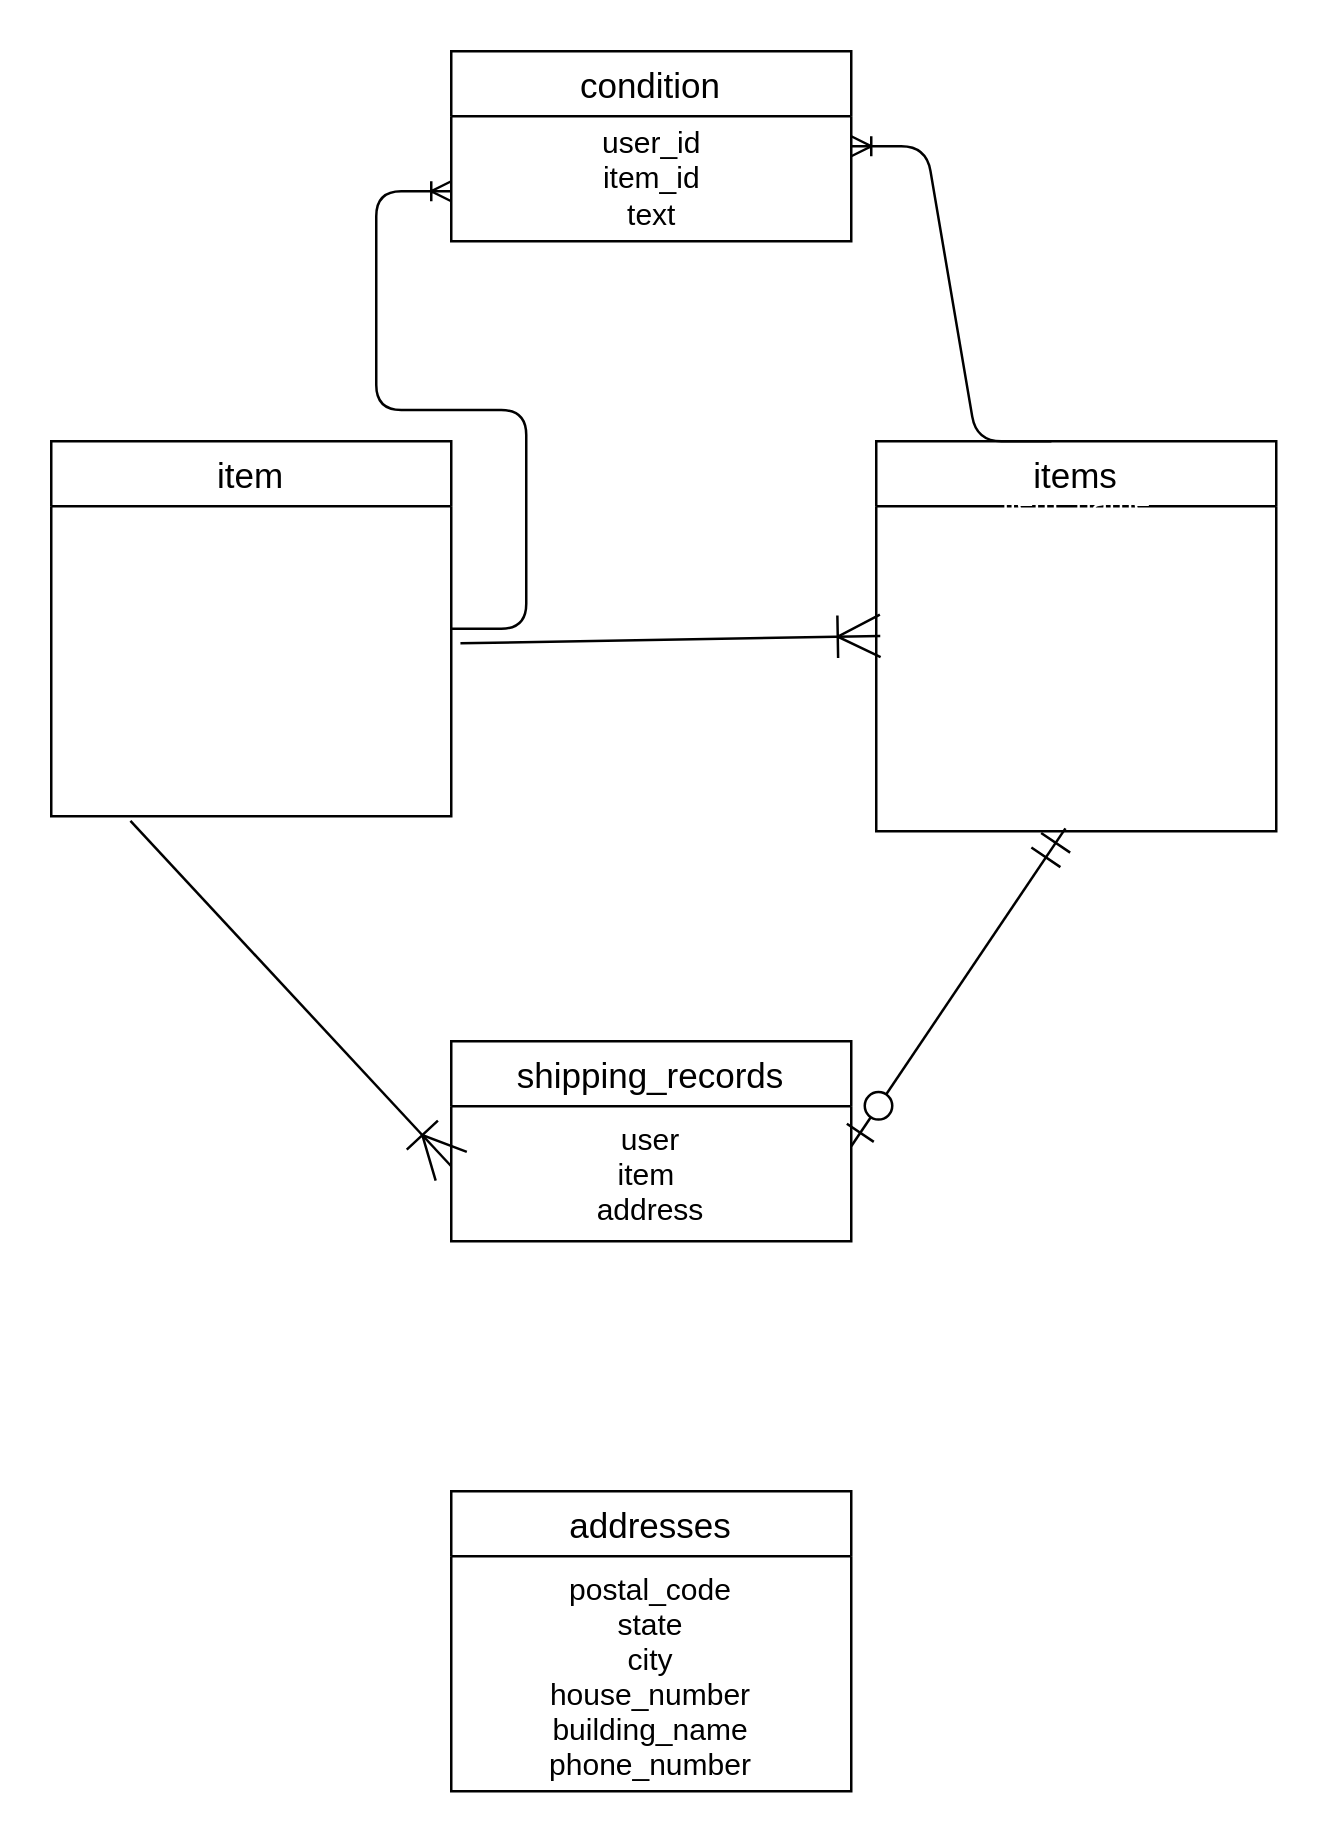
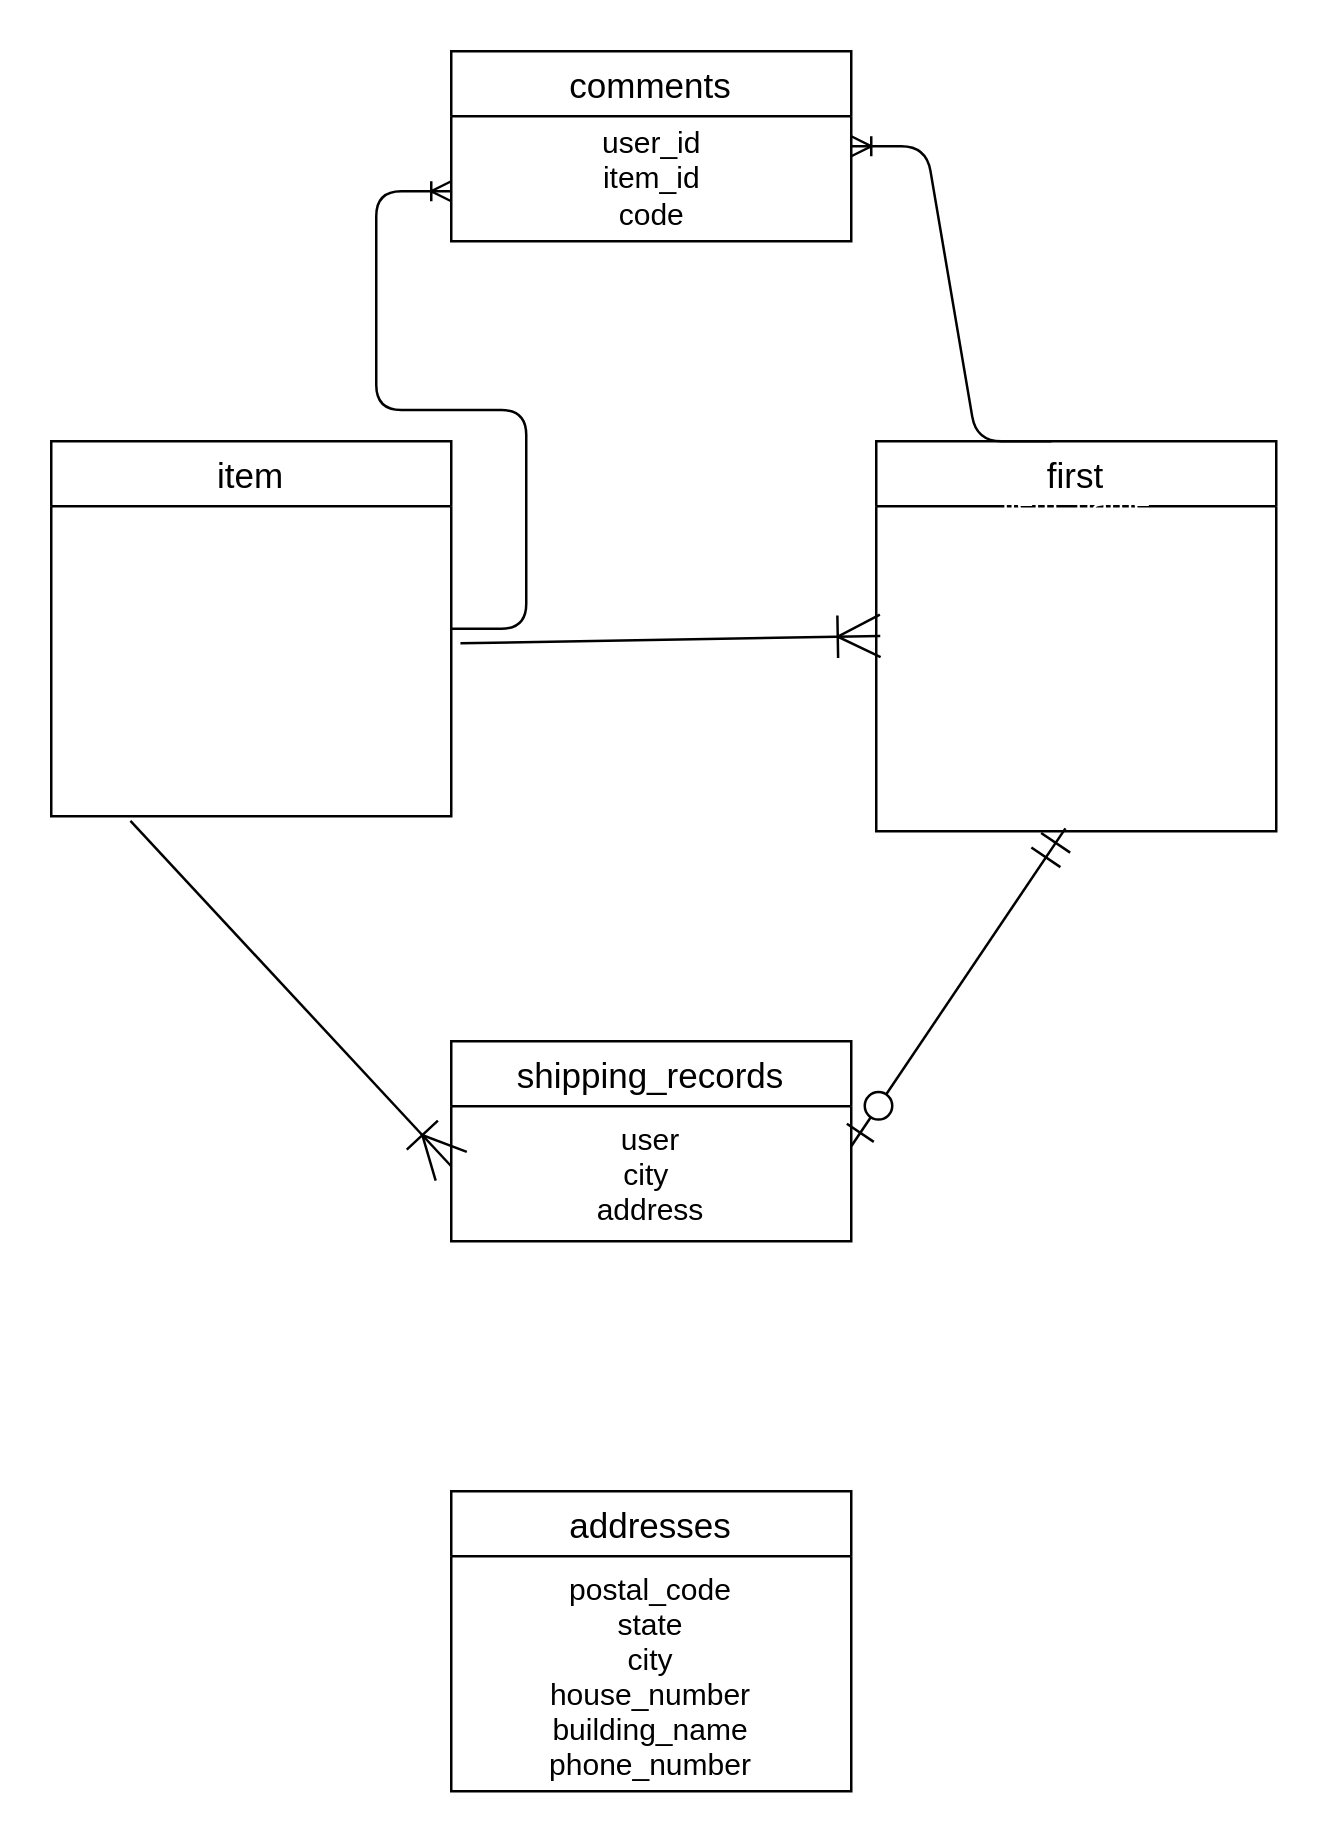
(650, 86) -> (650, 86)
(653, 179) -> (653, 179)
(1075, 476) -> (1075, 476)
(650, 1140) -> (650, 1140)
